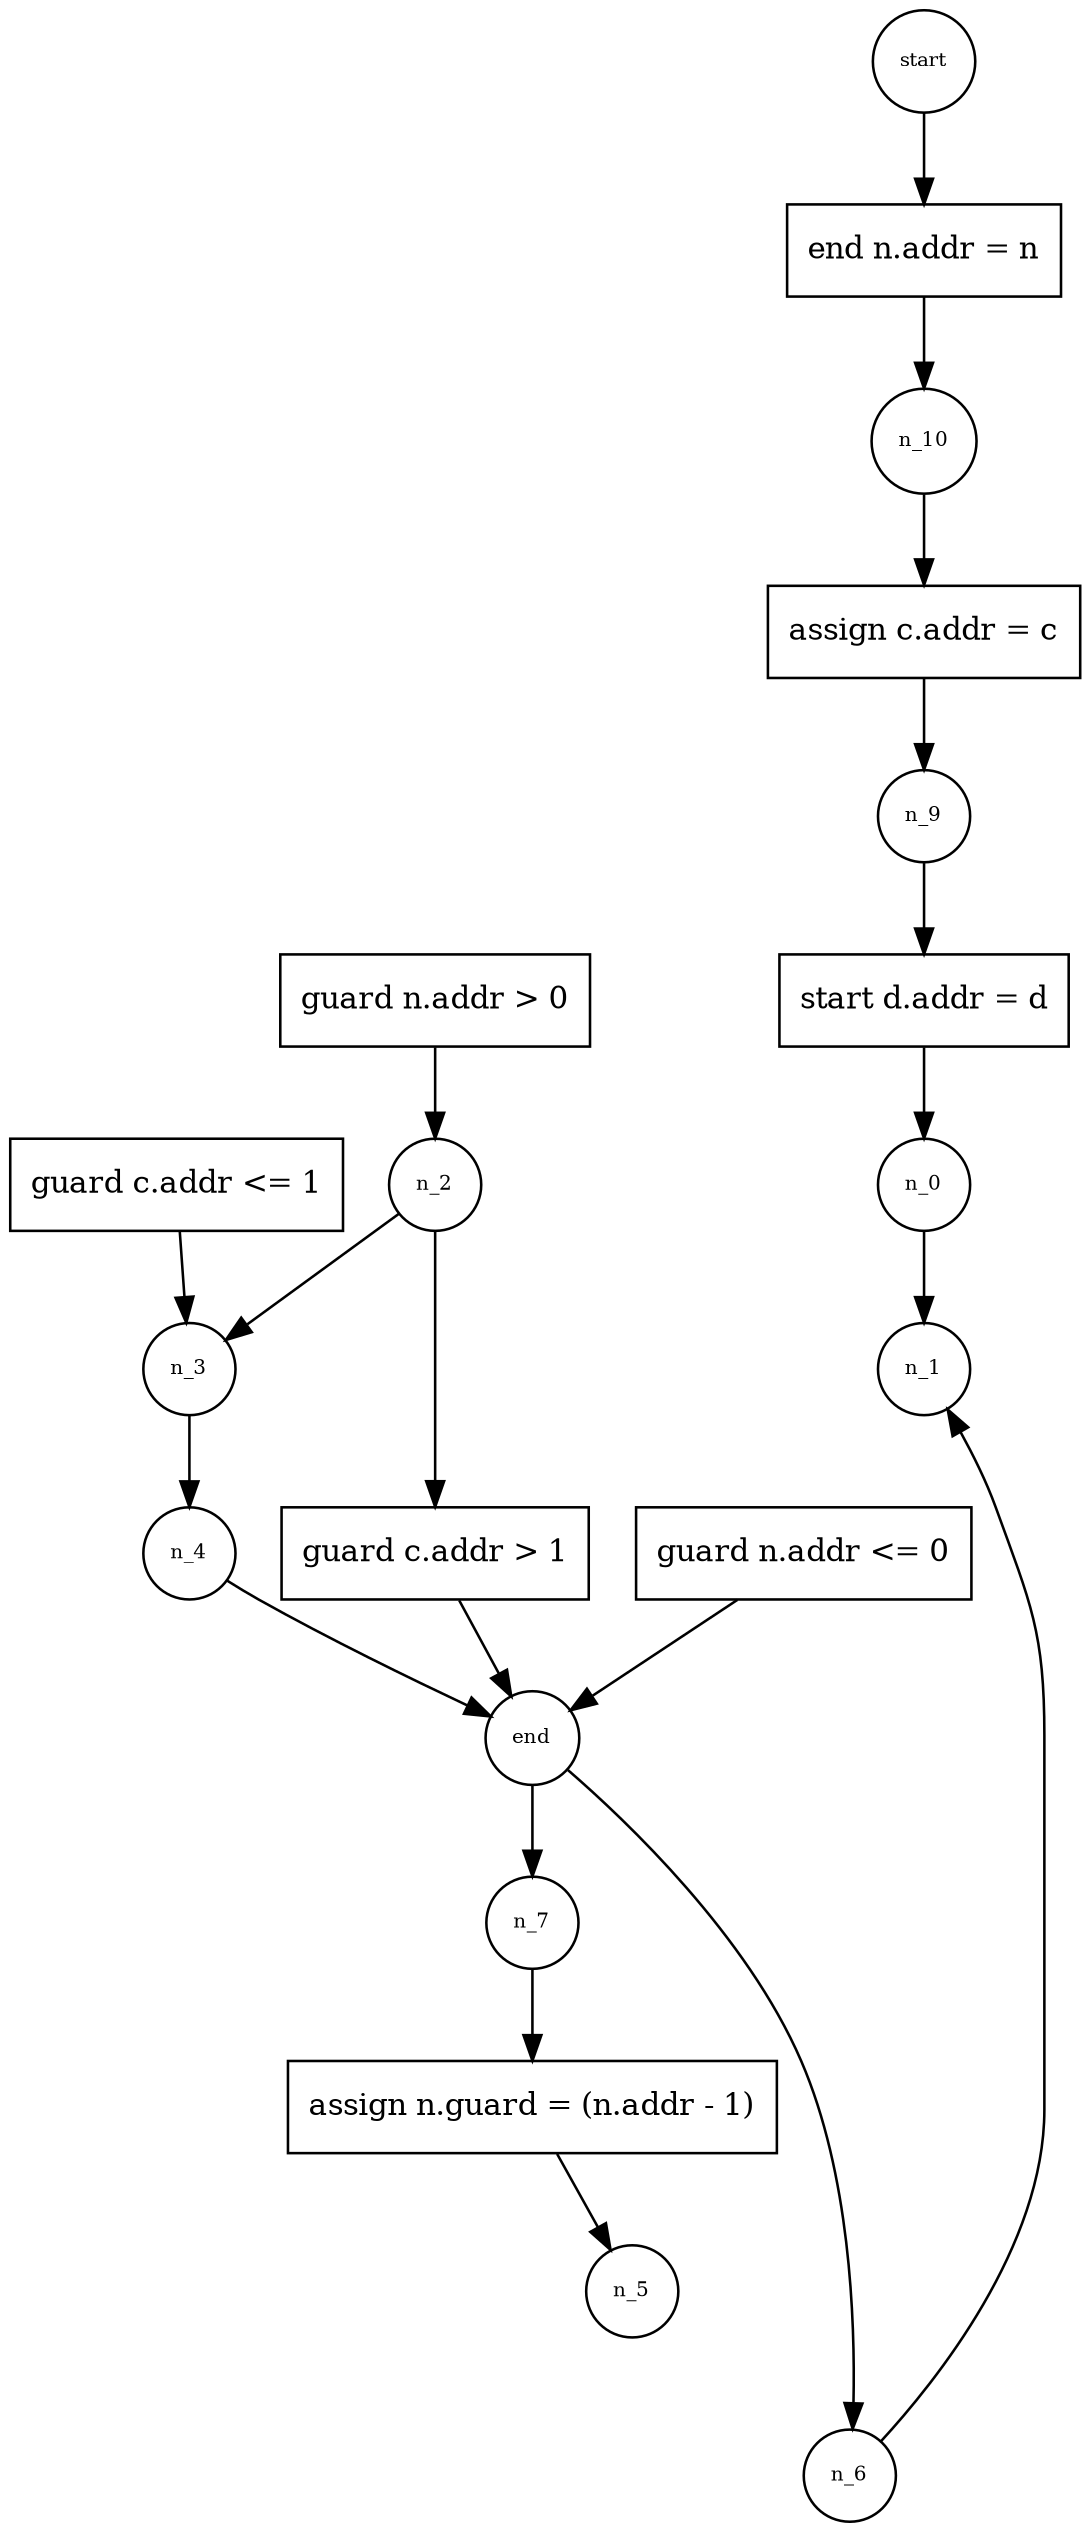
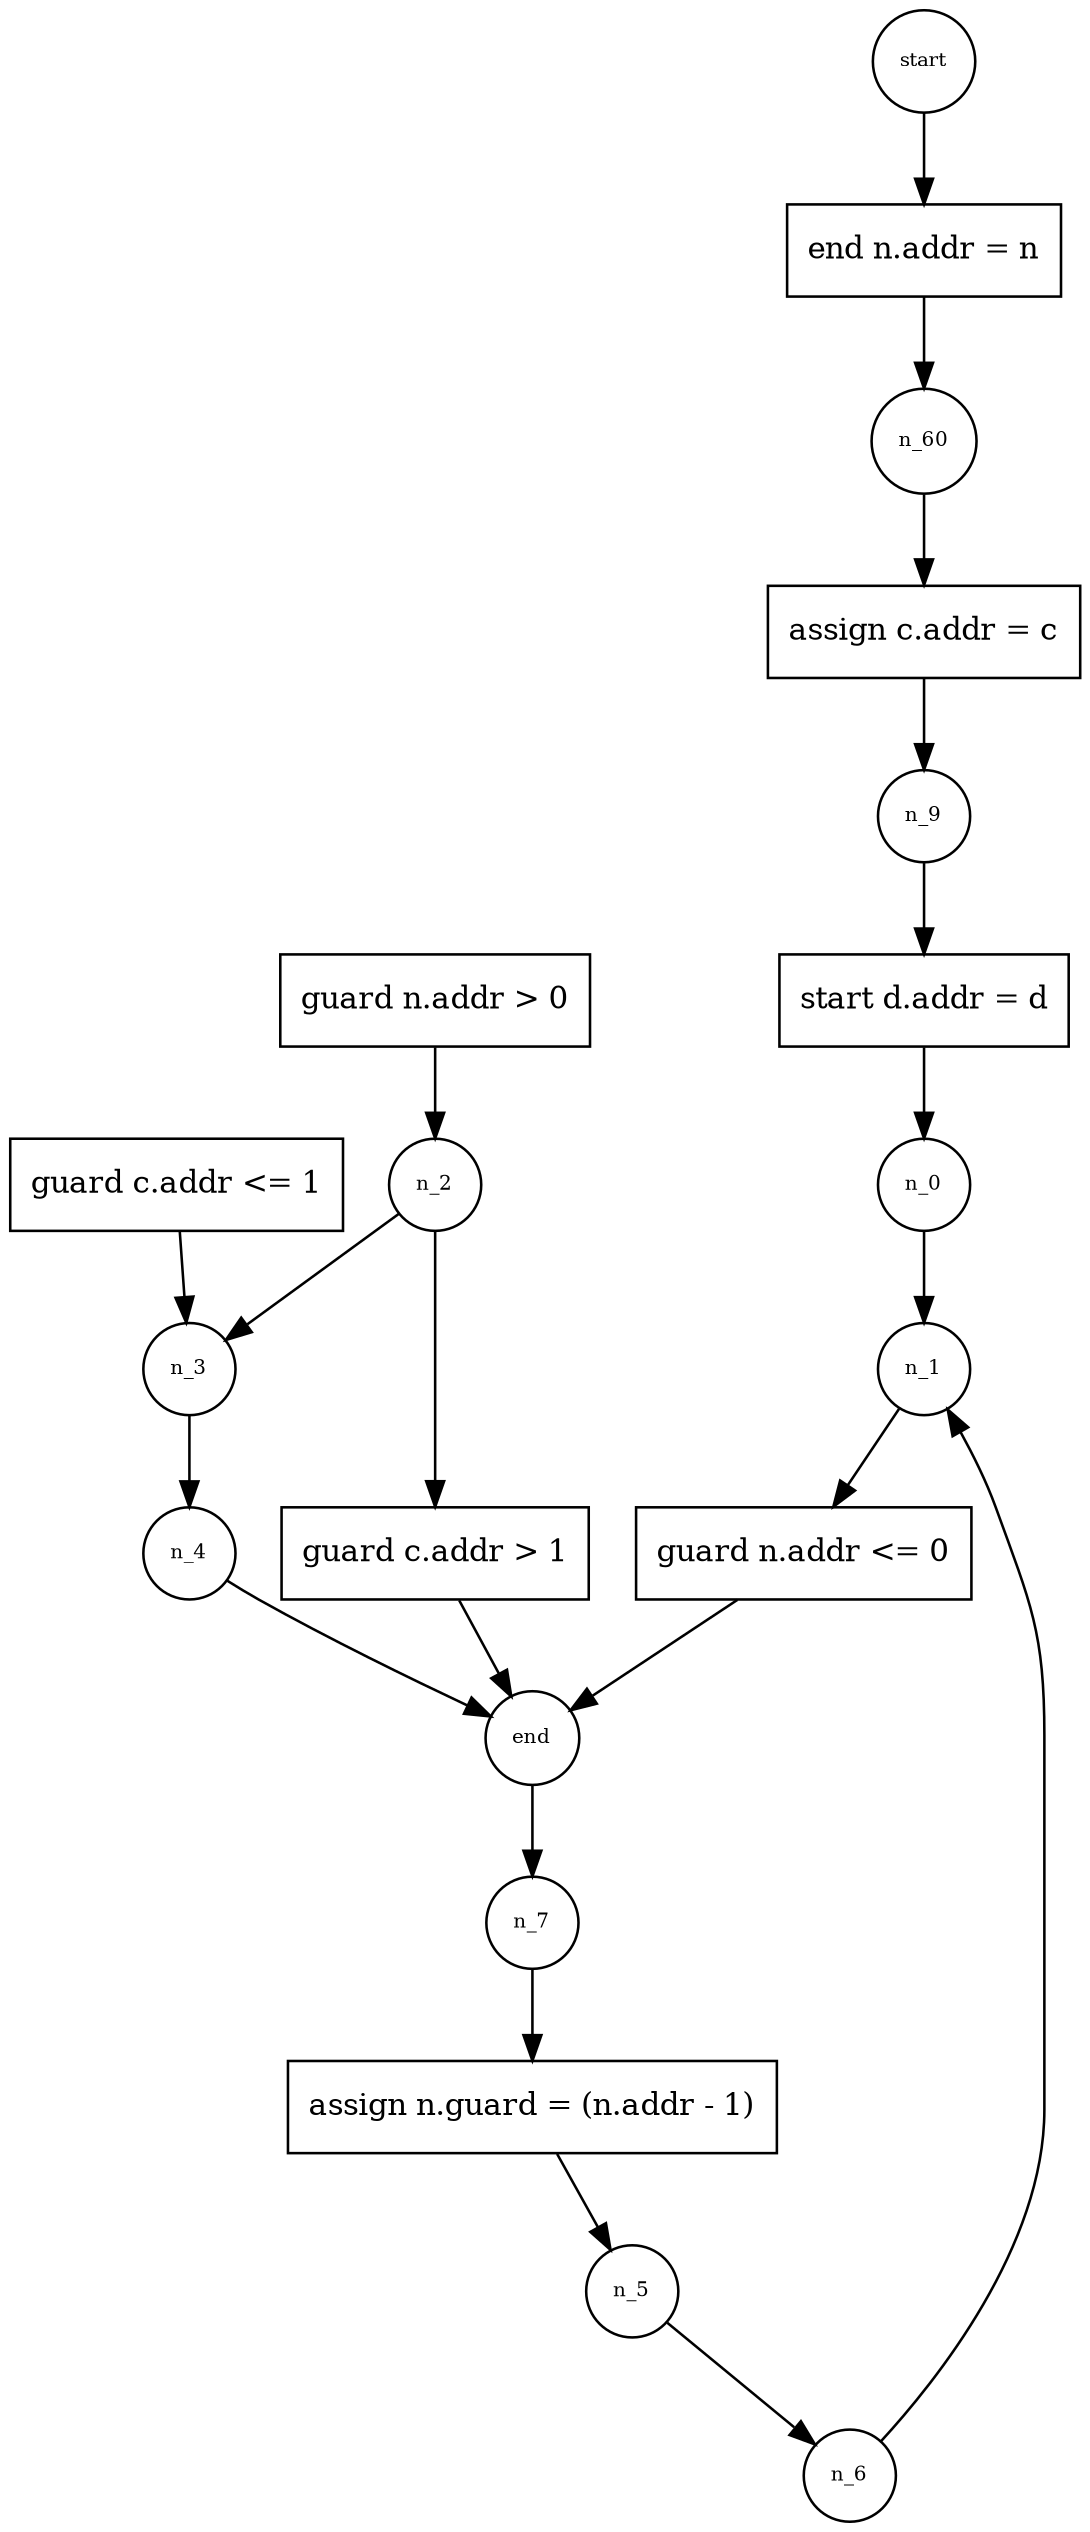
(924, 441) -> (924, 441)
none -> (873, 1447)
(795, 2048) -> (731, 2375)
